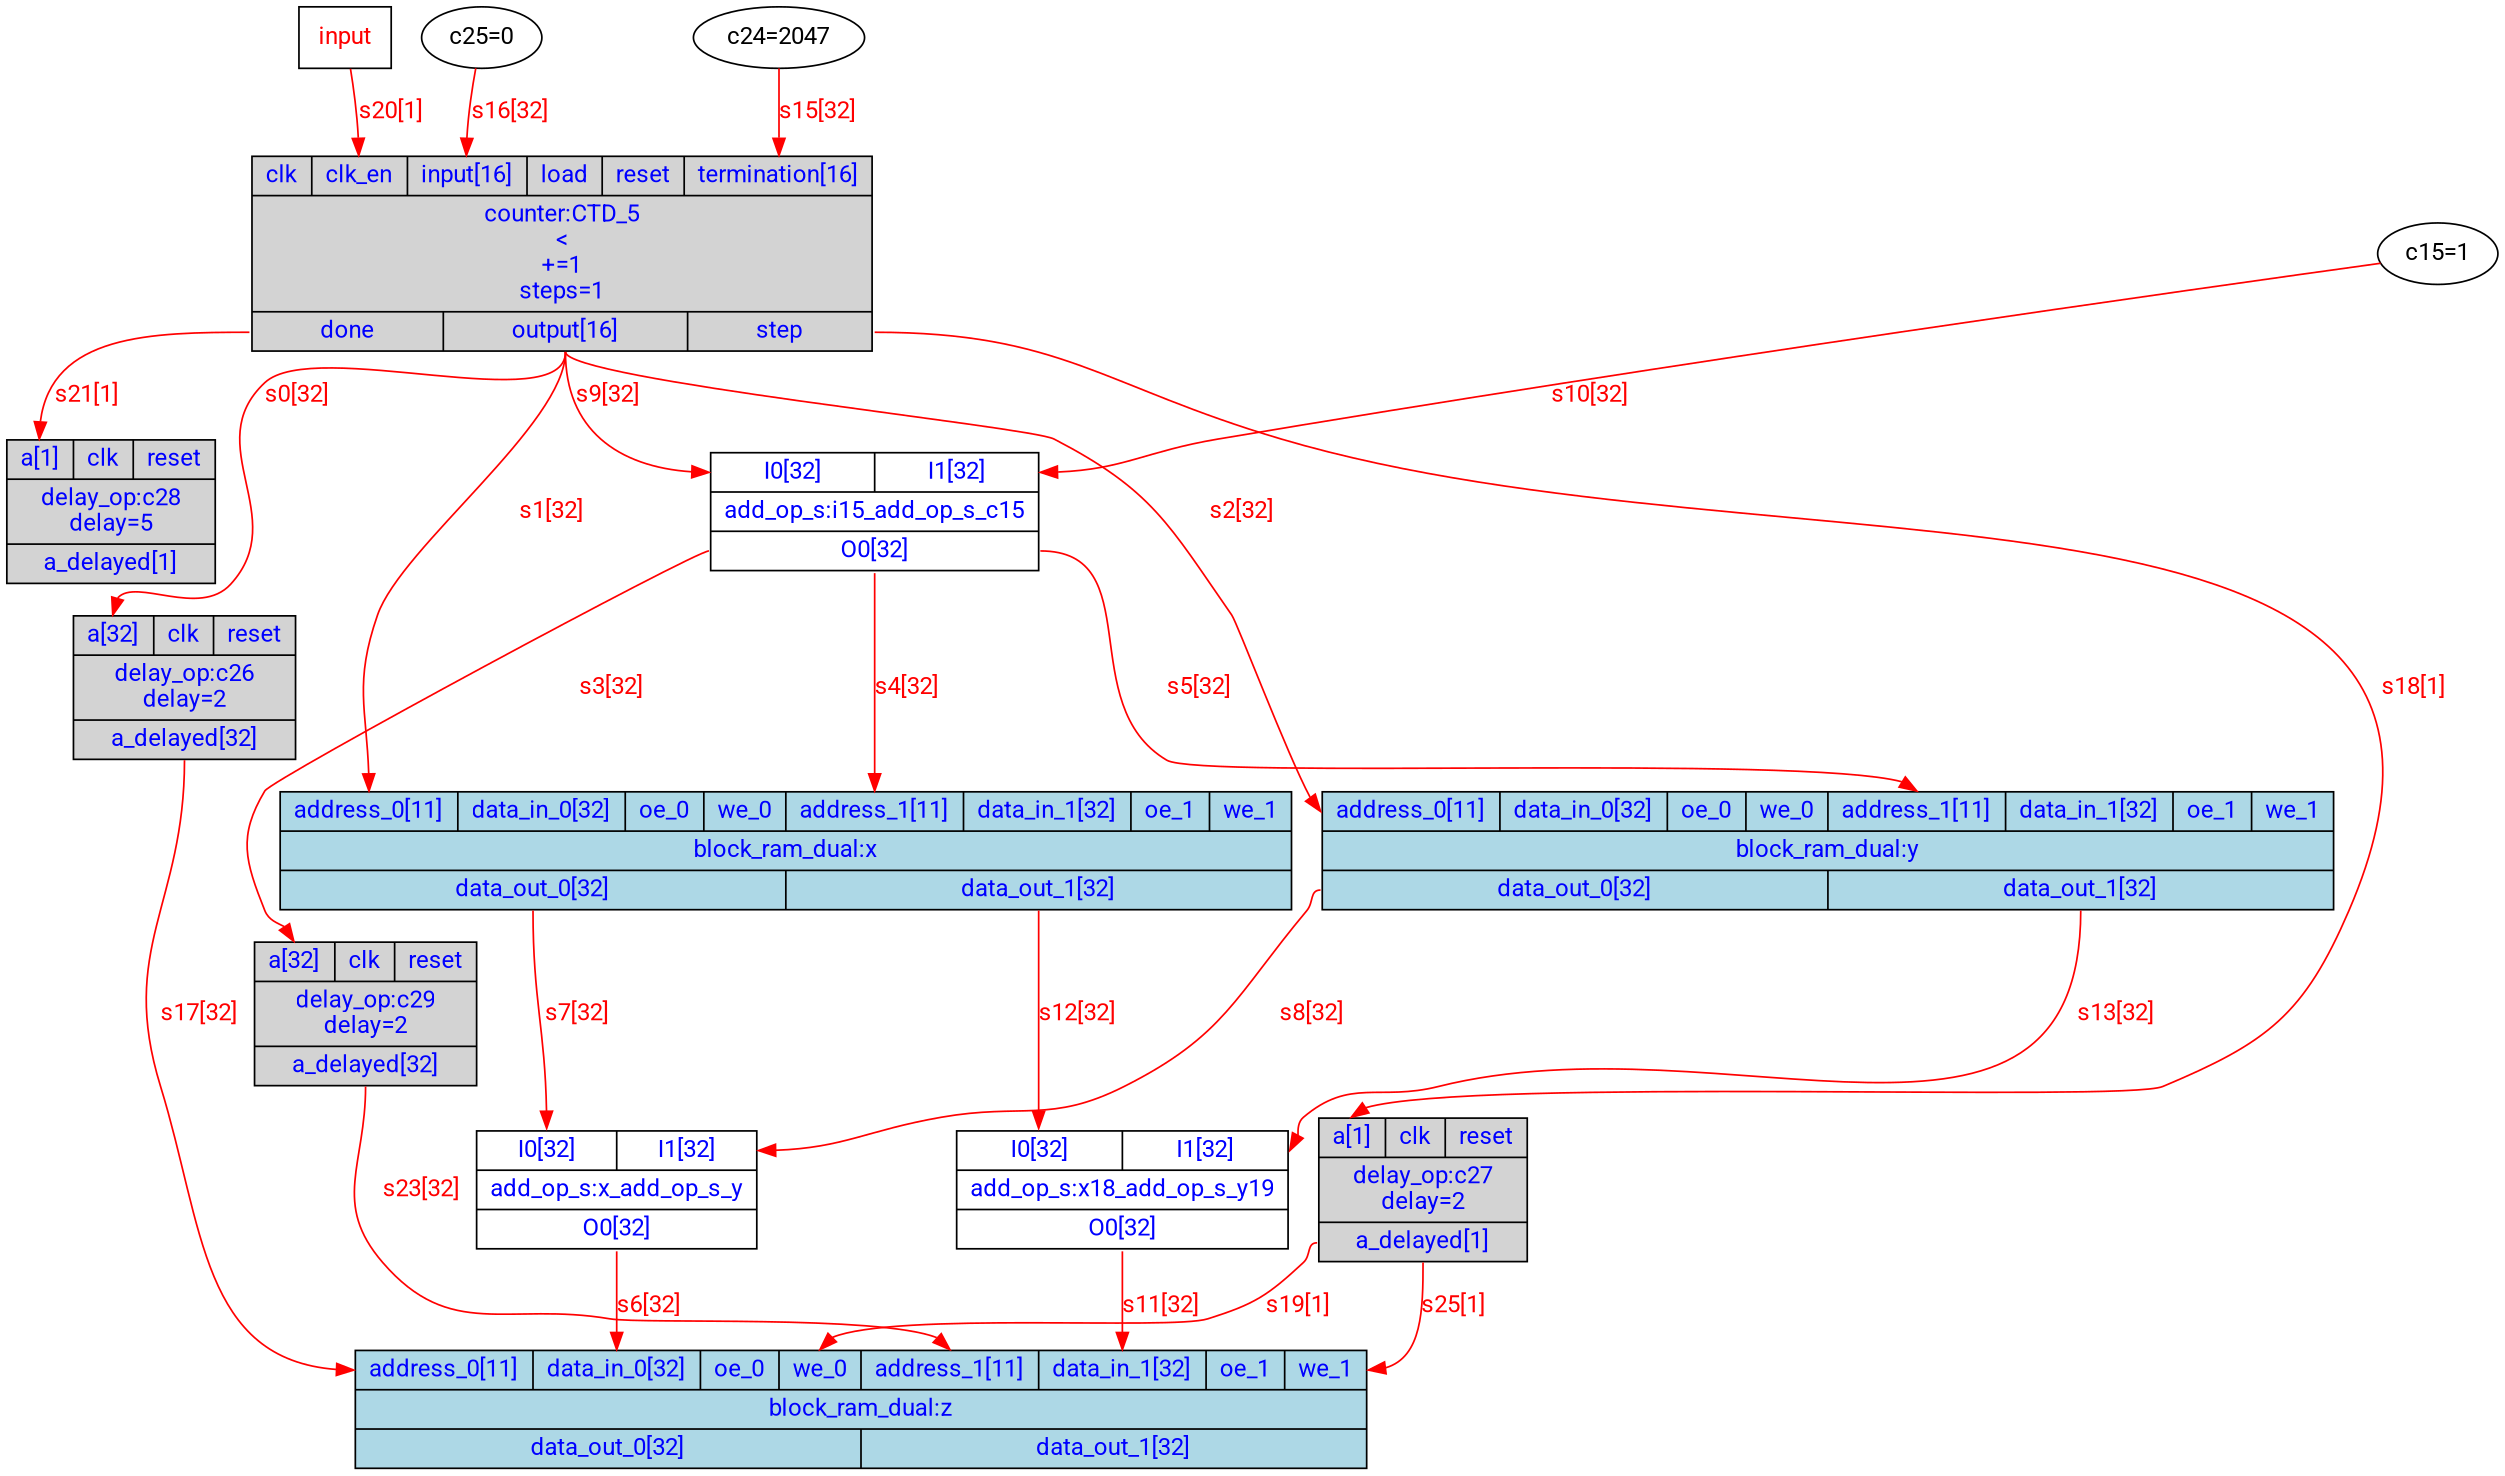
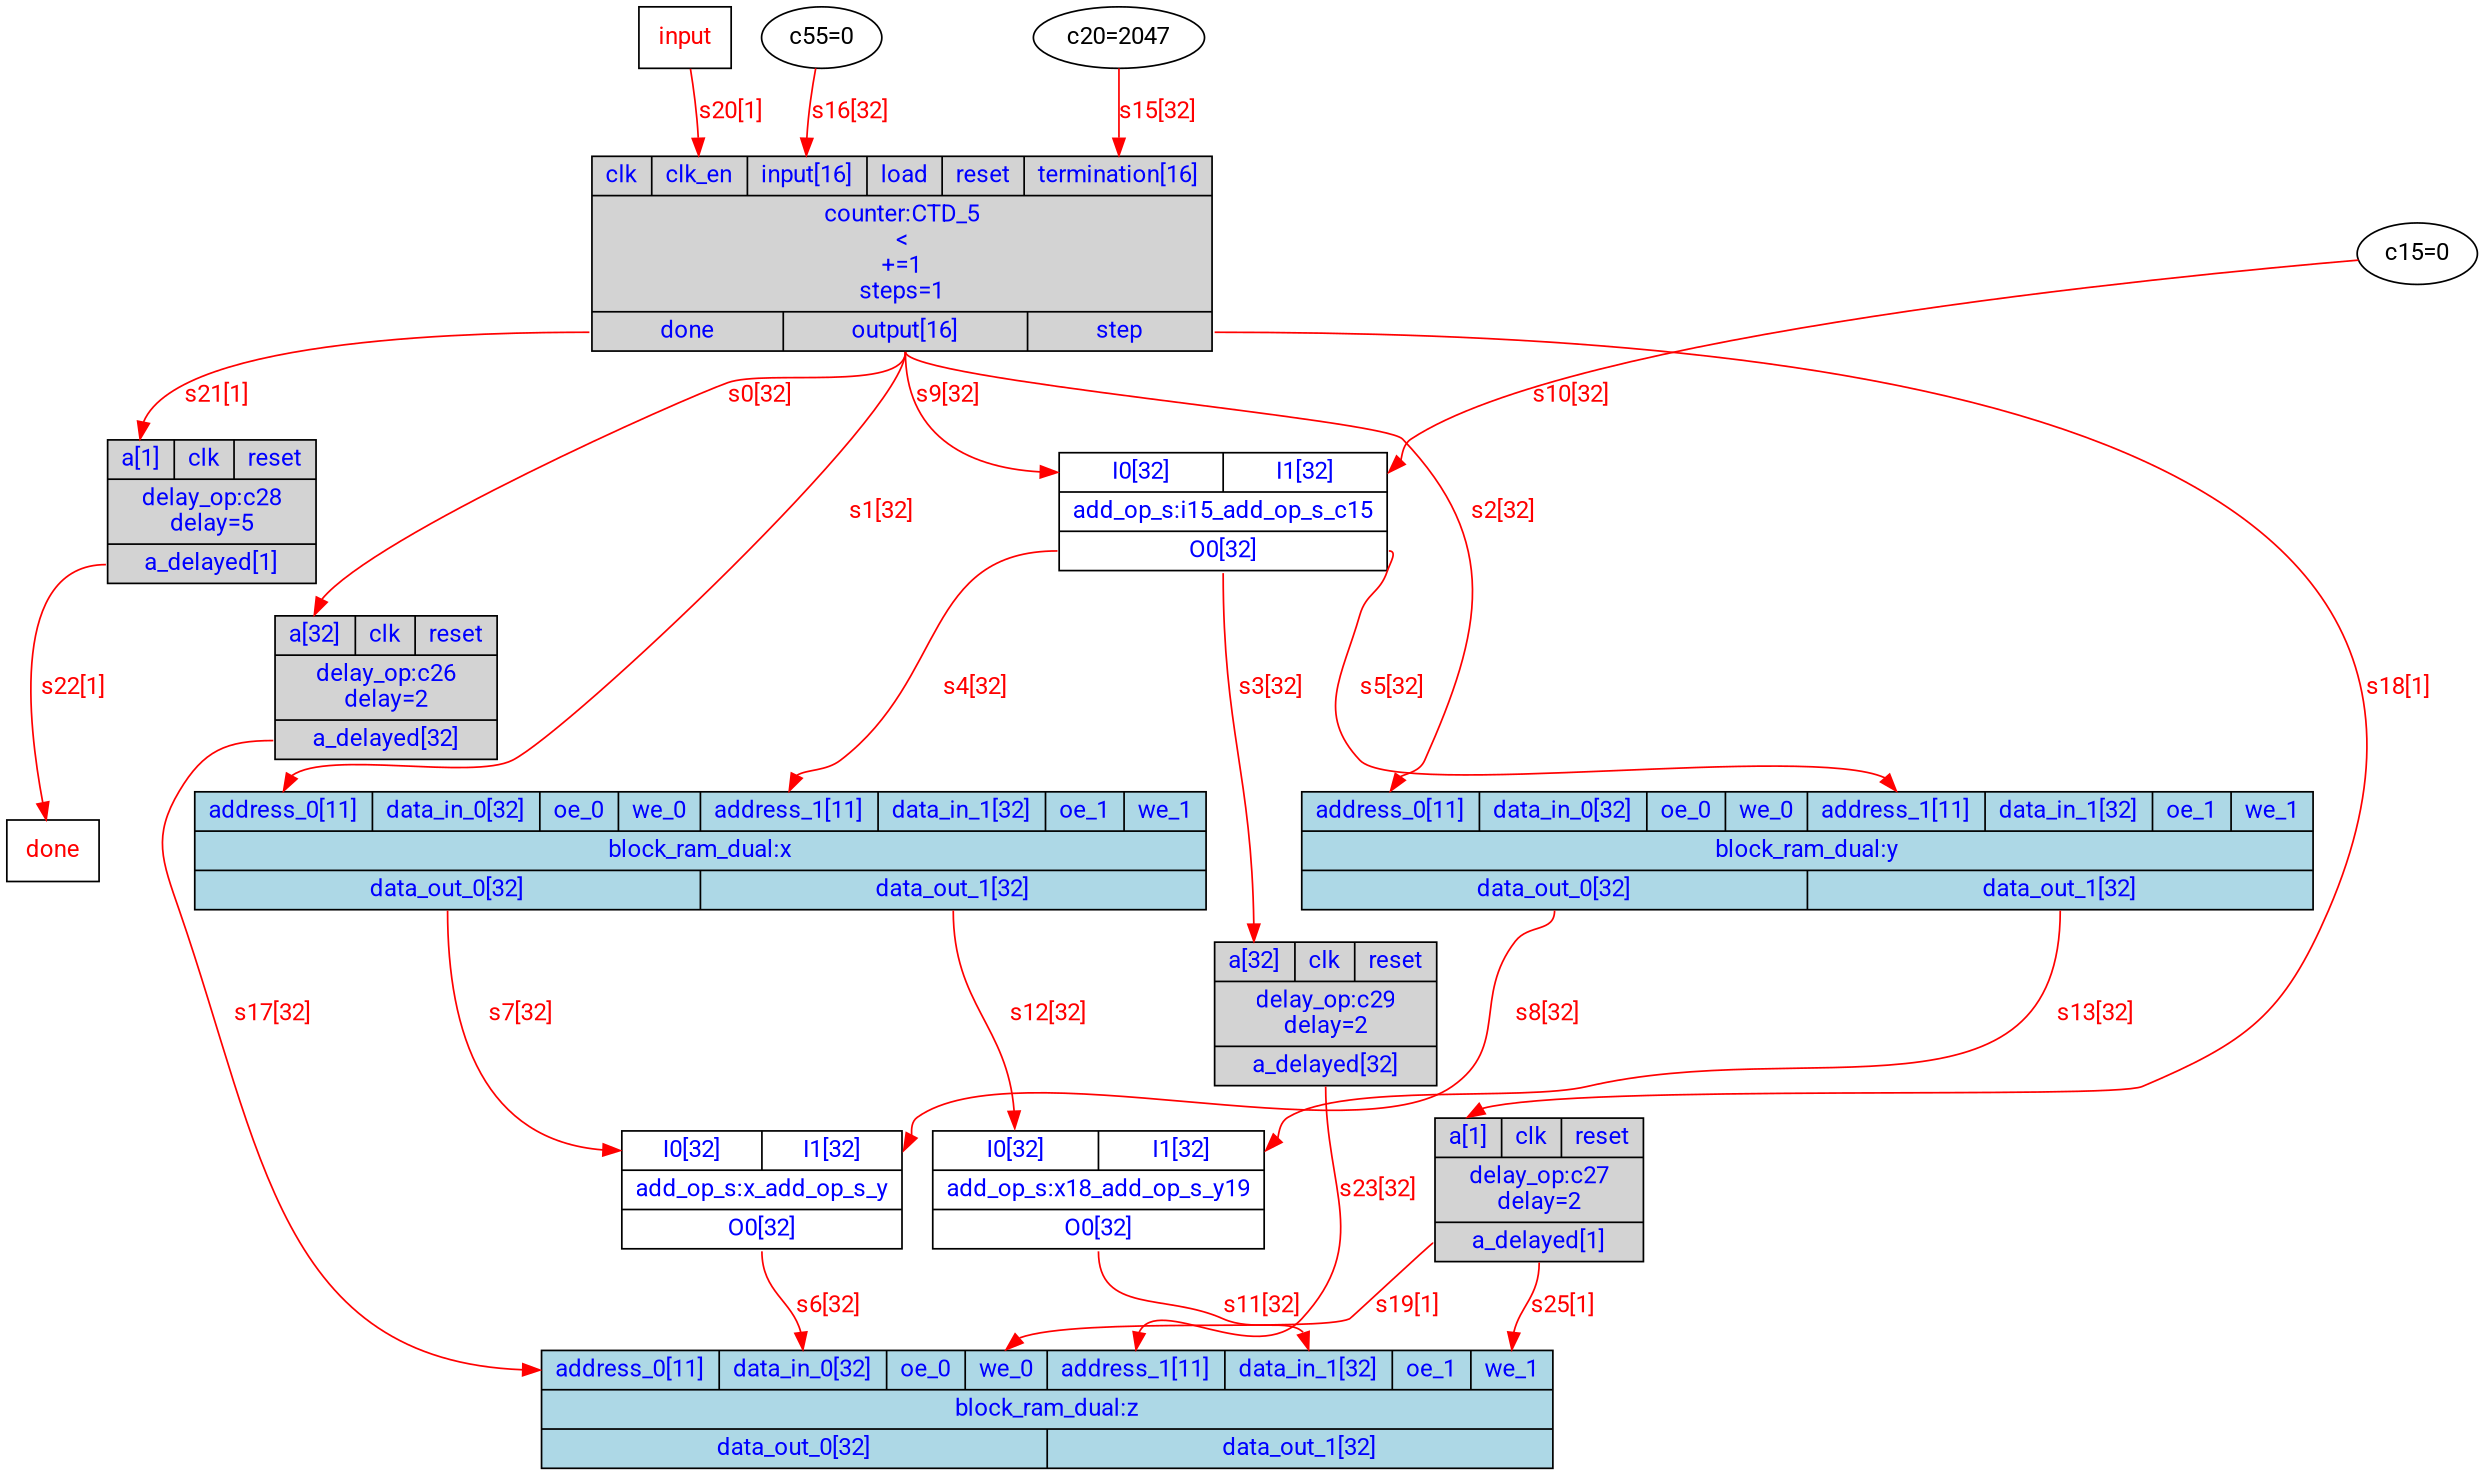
(482, 38) -> (822, 38)
(779, 38) -> (1119, 38)
(2438, 254) -> (2417, 254)
none -> (53, 851)
